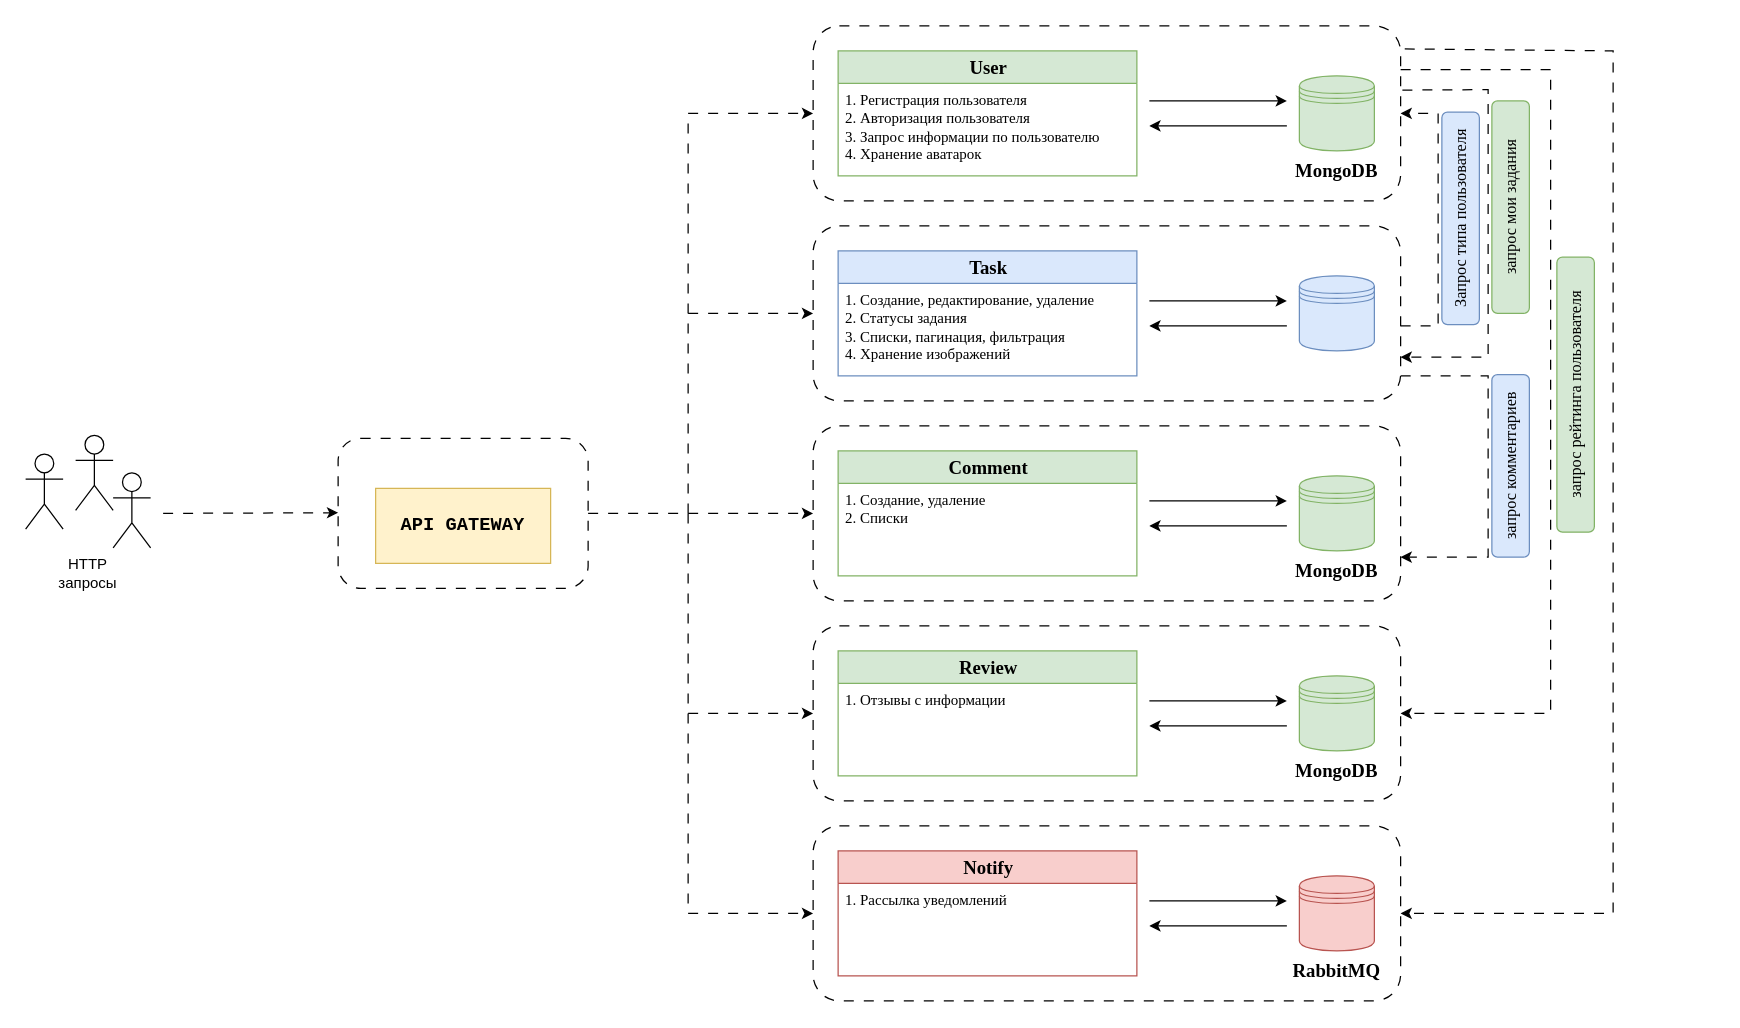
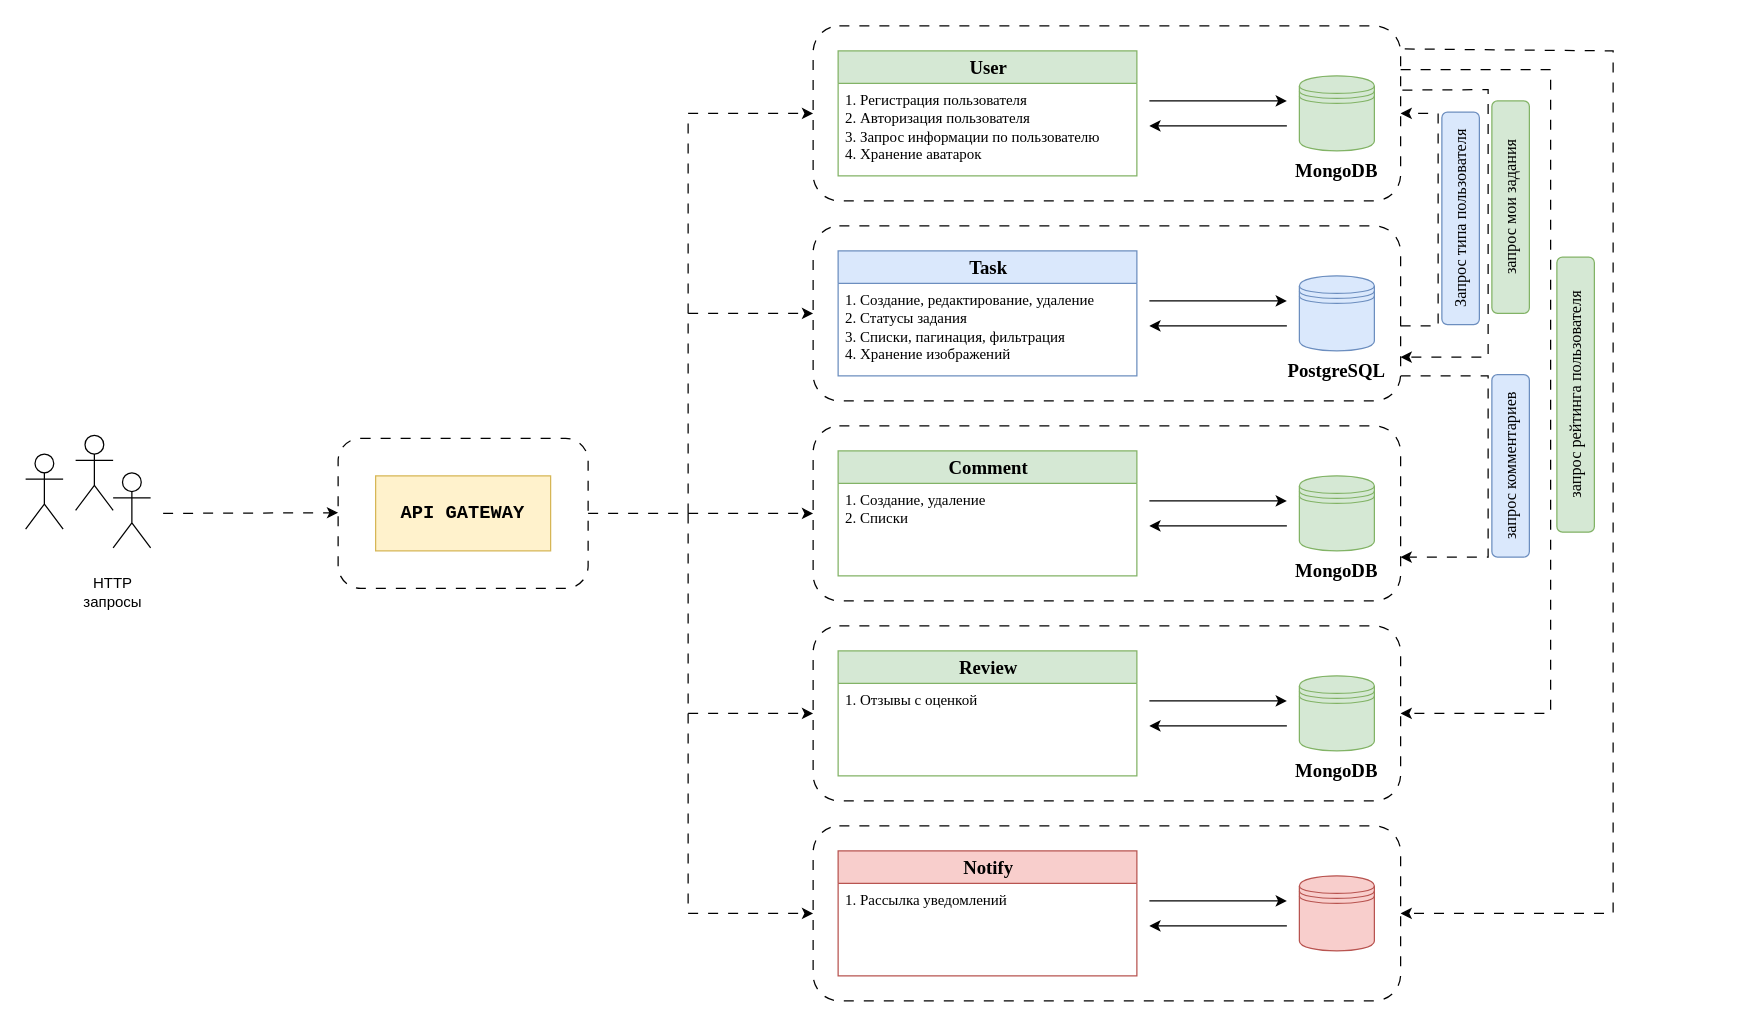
none -> (1337, 369)
(463, 526) -> (463, 513)
(88, 573) -> (113, 591)
(930, 701) -> (918, 701)
(1337, 969) -> none
